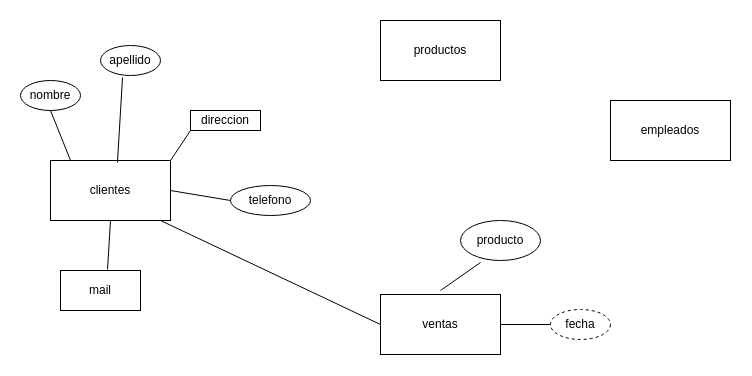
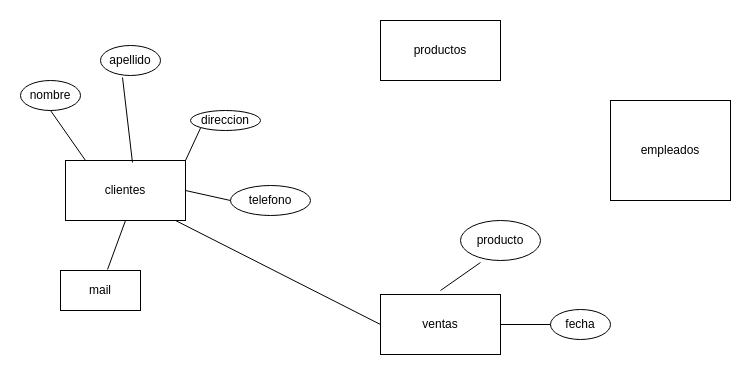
(226, 121) -> (226, 121)
(671, 131) -> (671, 151)
(111, 191) -> (126, 191)
(581, 325) -> (581, 325)
